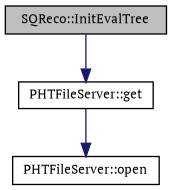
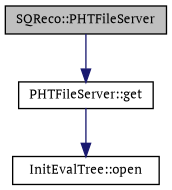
(86, 20) -> (86, 20)
(86, 170) -> (86, 170)
